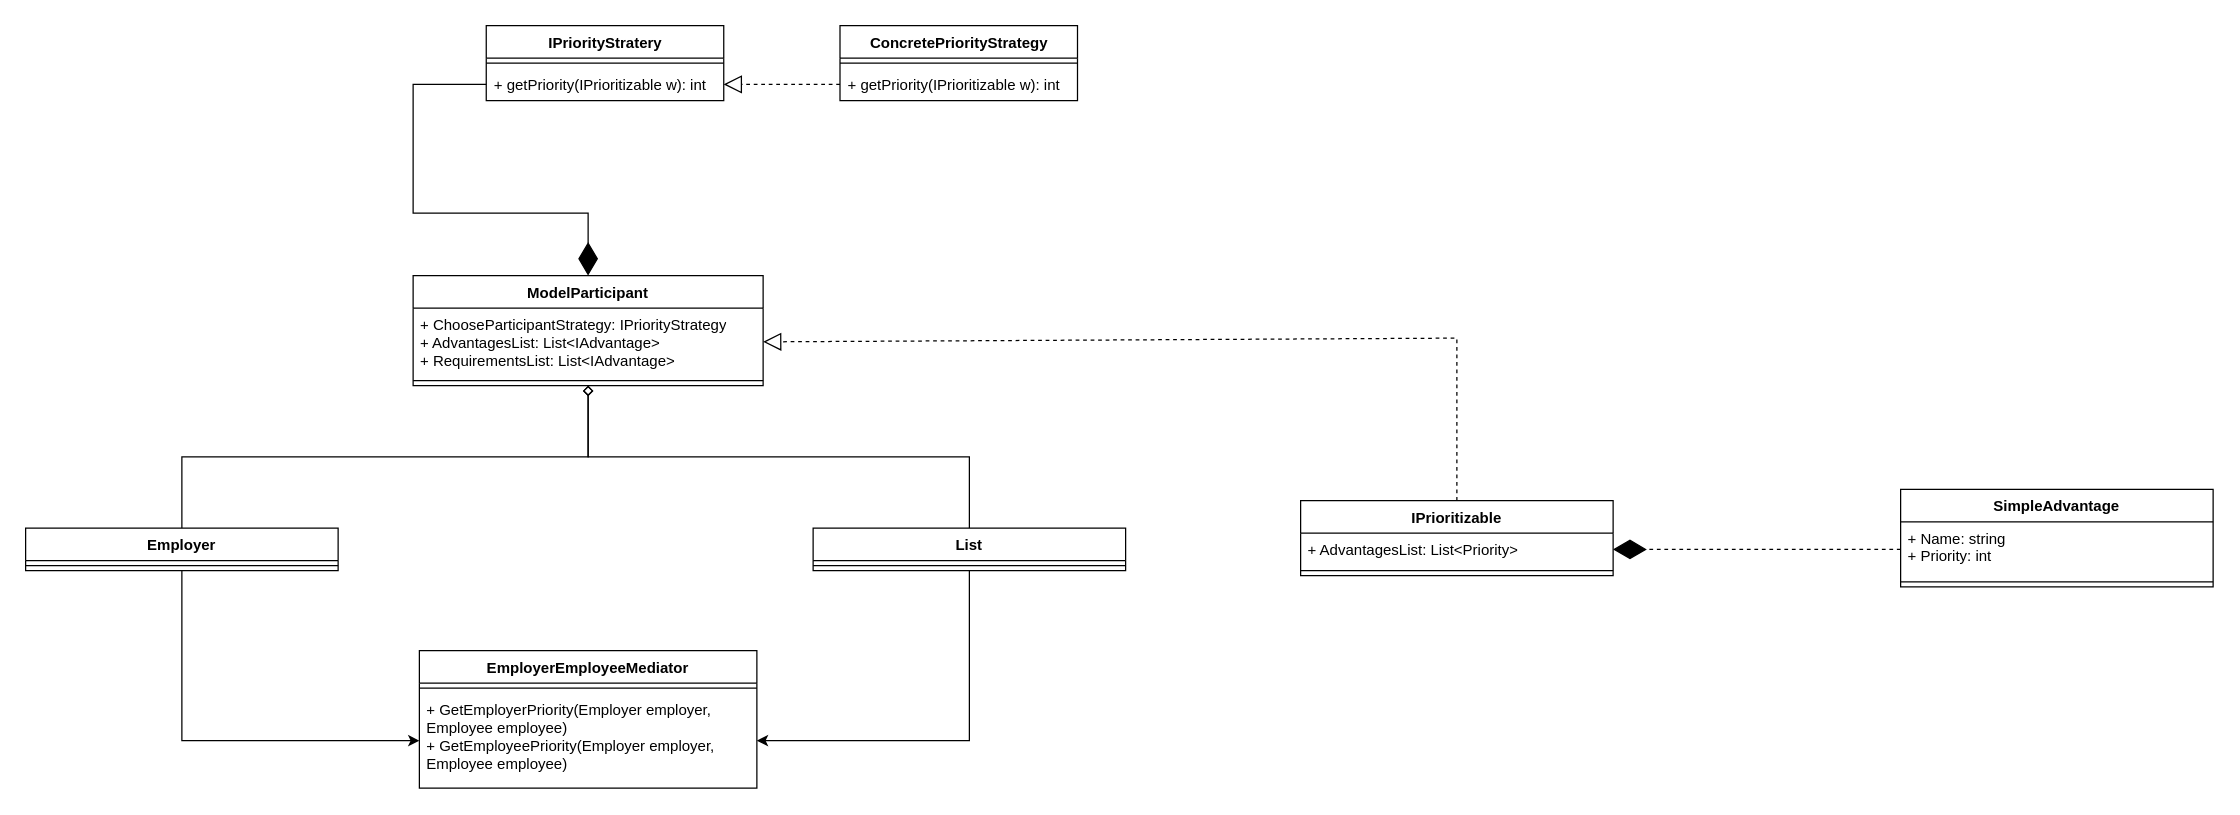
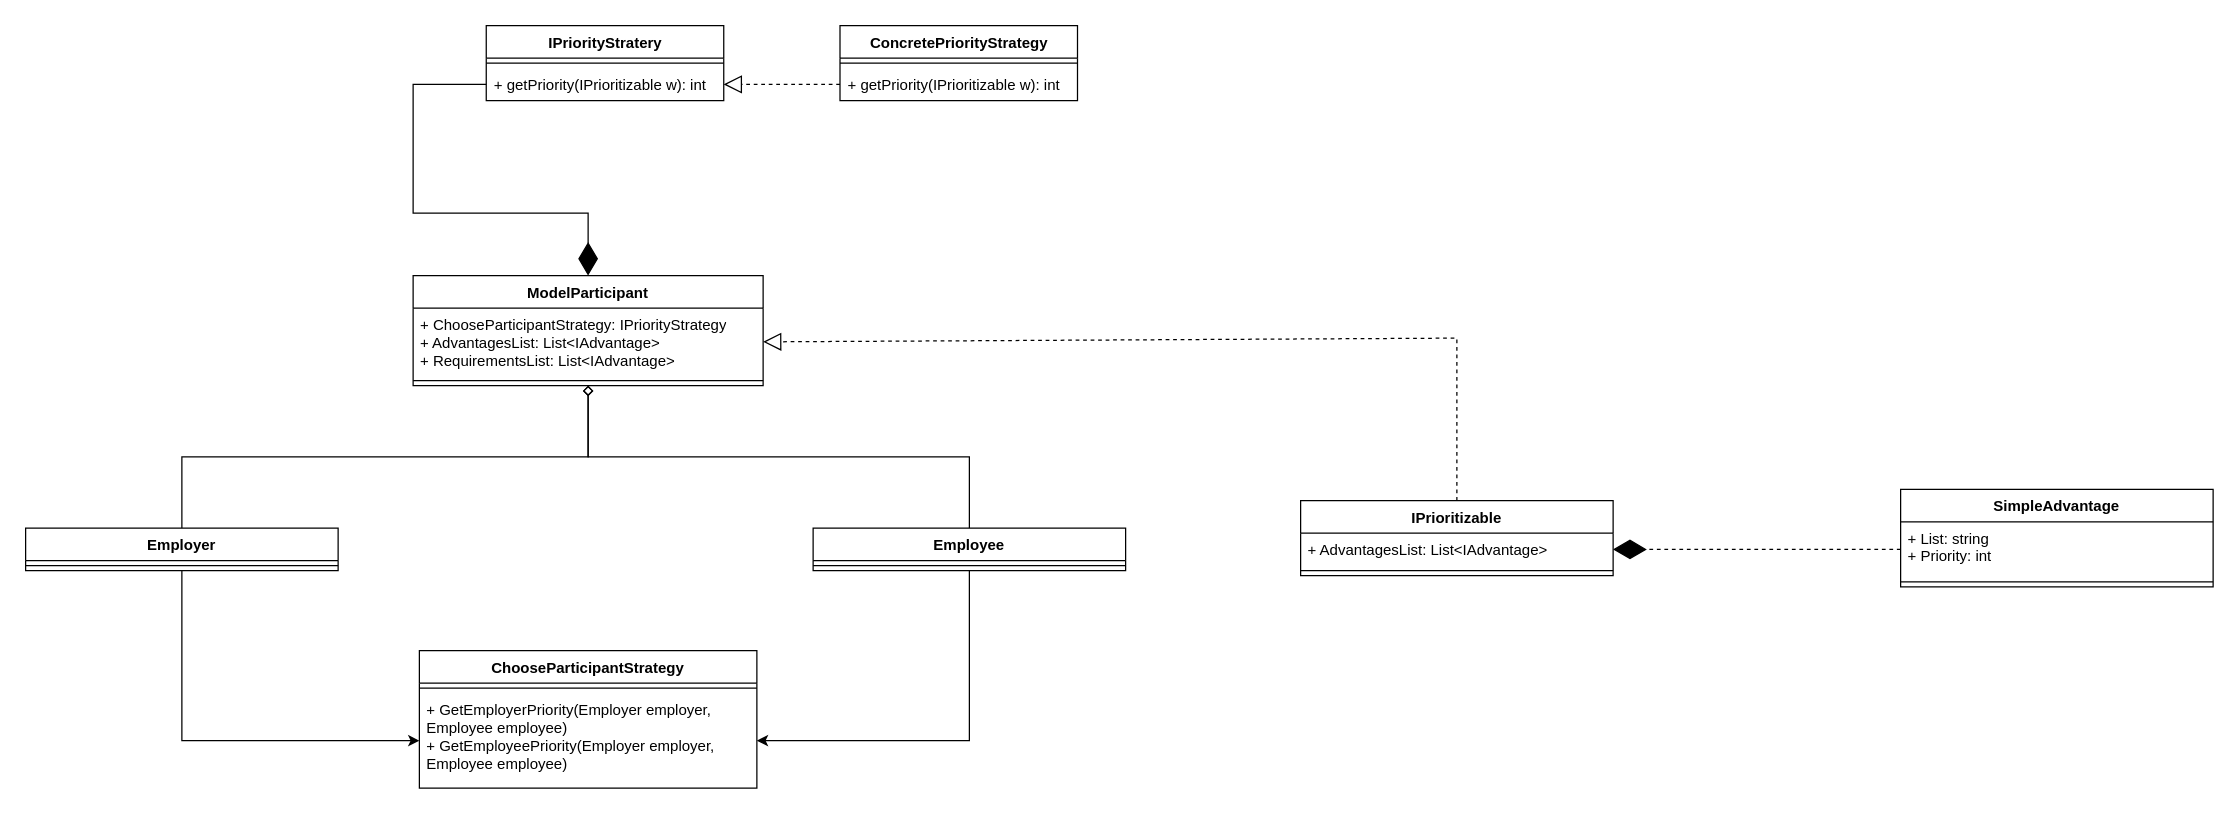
(969, 546) -> (969, 546)
(1959, 549) -> (1959, 549)
(1429, 551) -> (1441, 551)
(588, 668) -> (588, 668)
